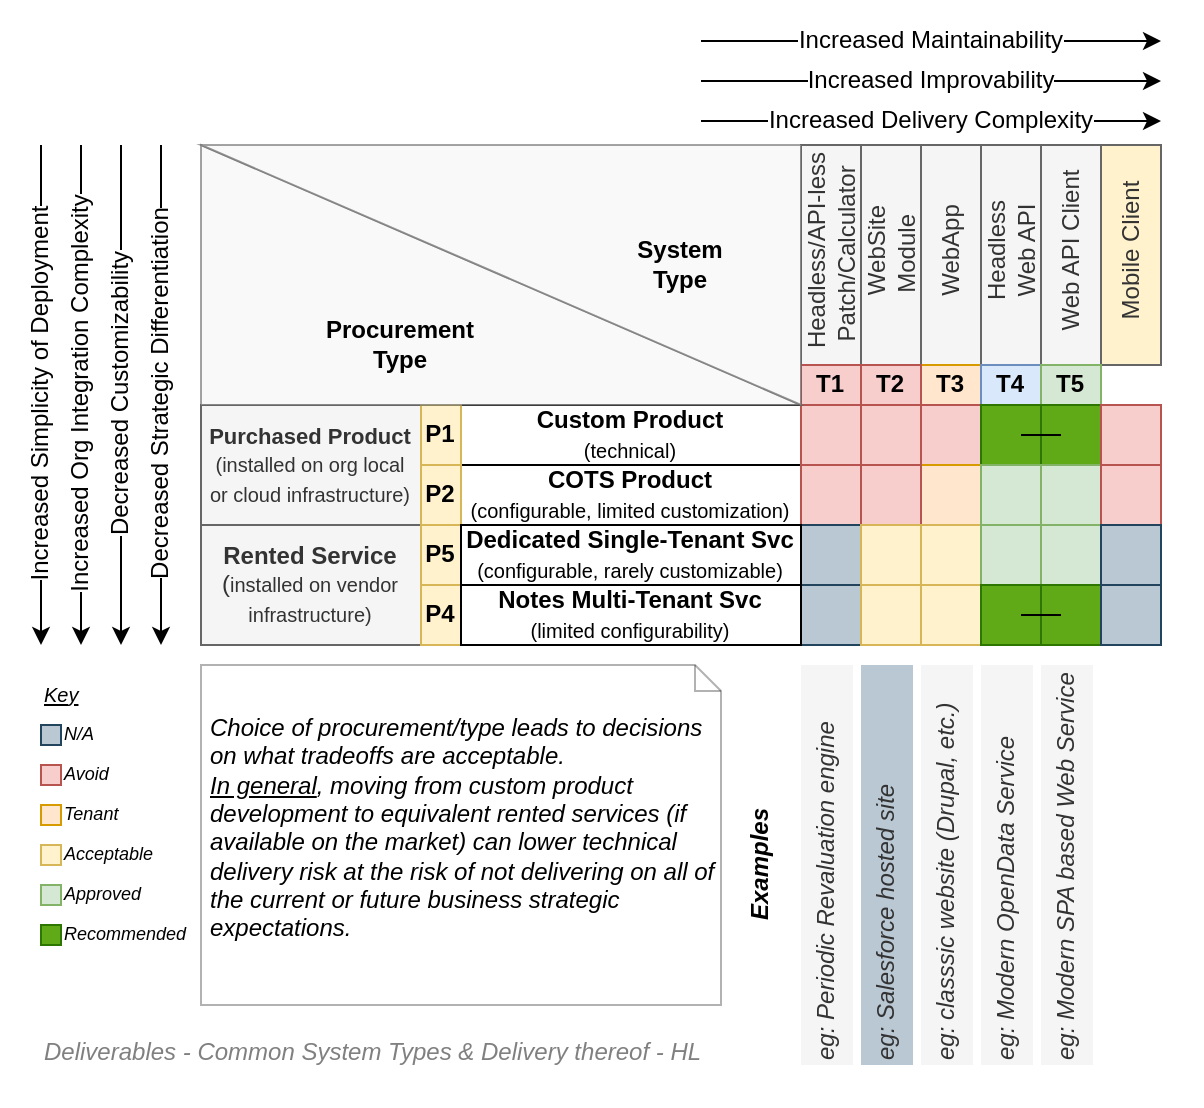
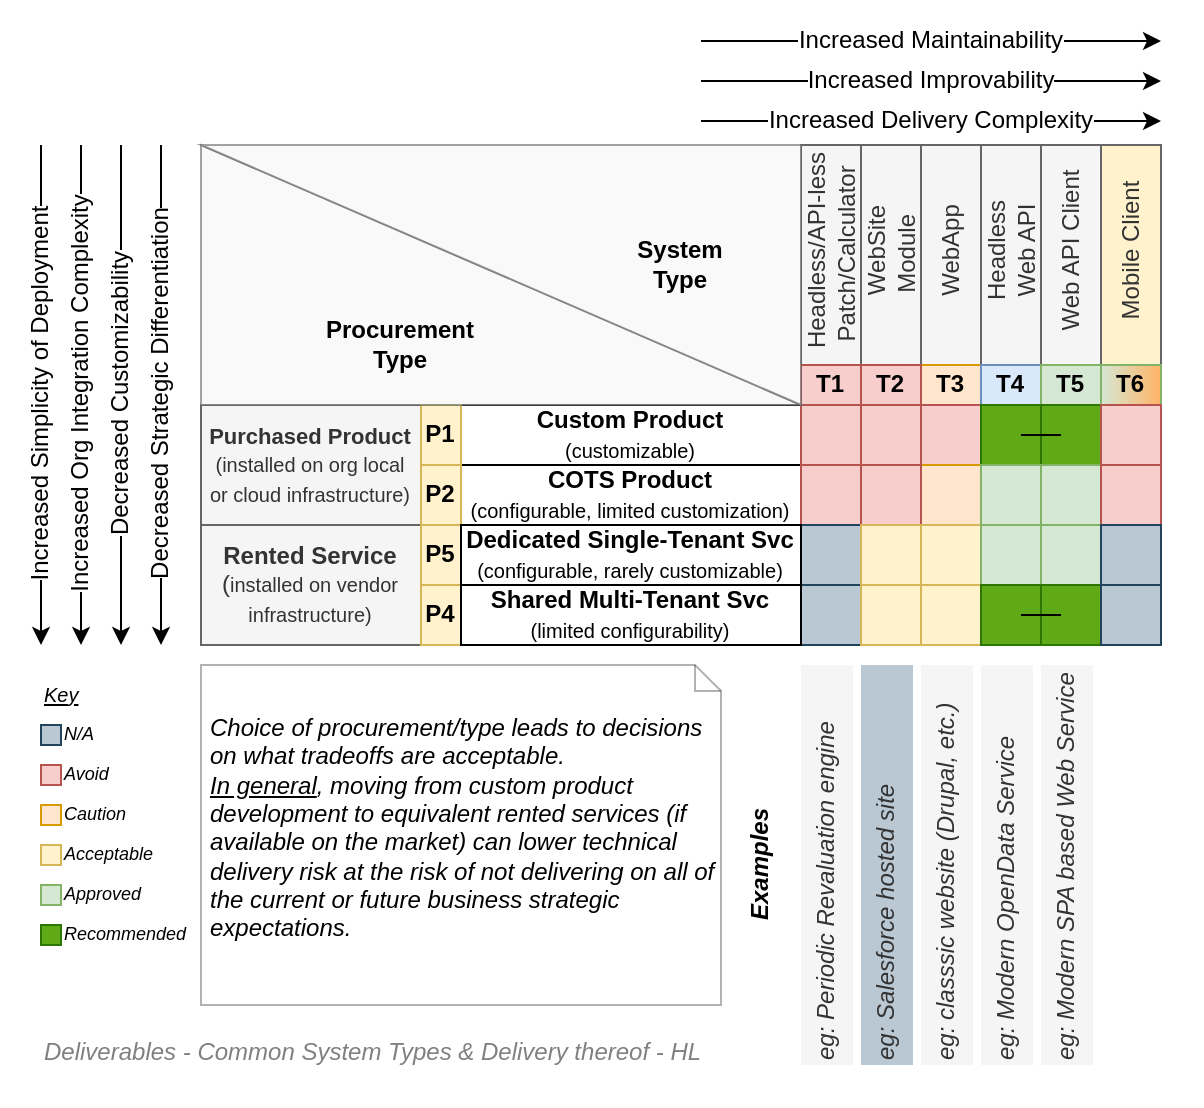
none -> (1131, 385)
(631, 435) -> (631, 435)
(631, 615) -> (631, 615)
(93, 815) -> (93, 815)
